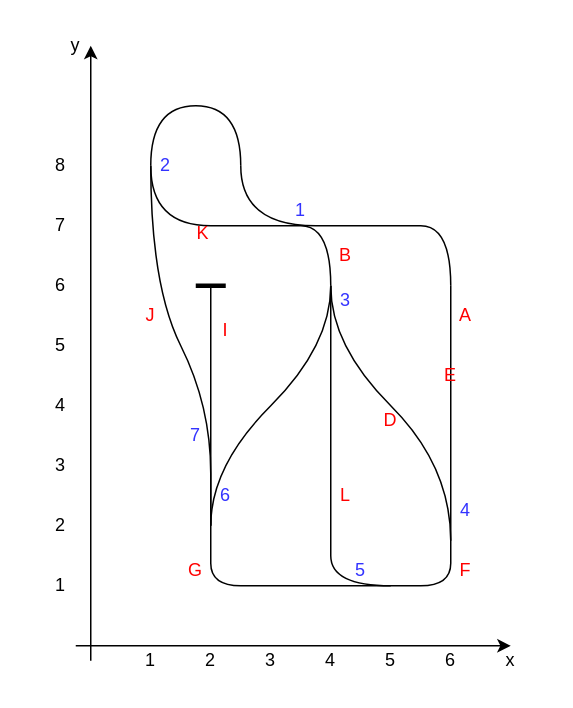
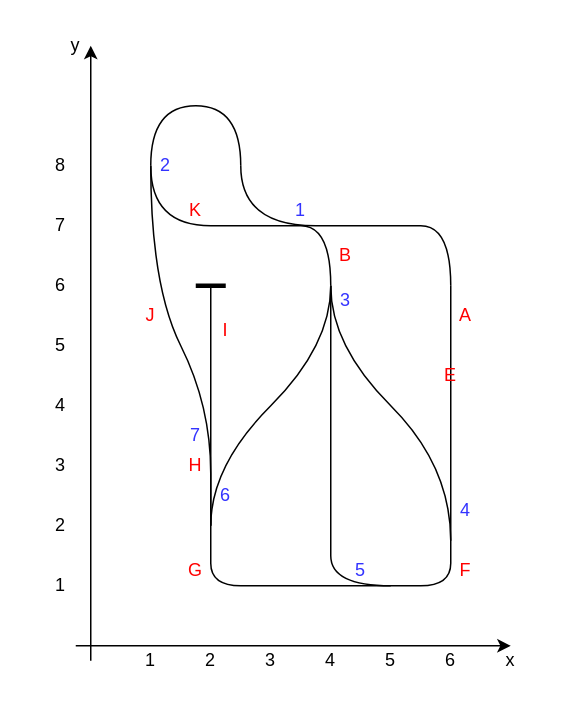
(203, 233) -> (196, 211)
(391, 421) -> none
none -> (196, 466)
(346, 496) -> none
